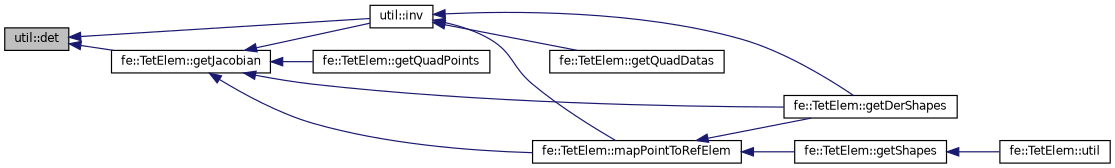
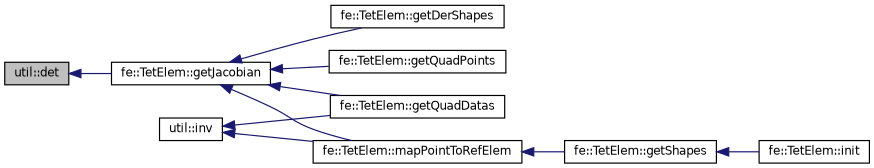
(657, 22) -> none
(225, 27) -> none
(313, 35) -> (310, 91)
(760, 128) -> none
(1055, 152) -> (814, 152)
